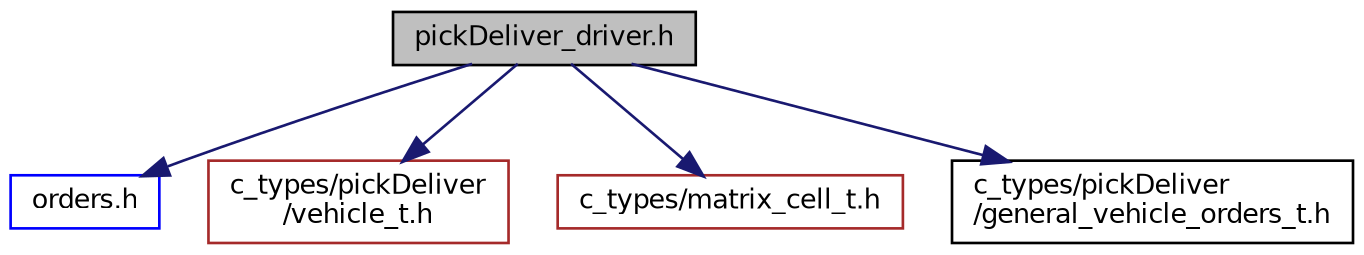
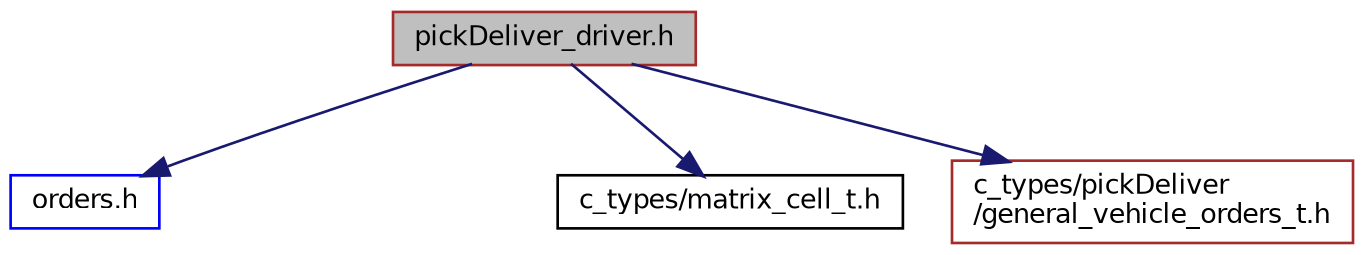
(544, 39) -> (544, 39)
(358, 202) -> none
(730, 202) -> (730, 202)
(1153, 202) -> (1153, 202)
